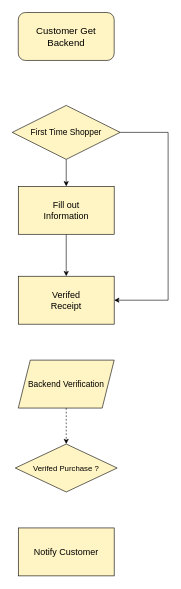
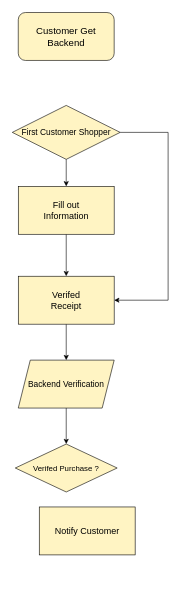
(66, 132) -> (66, 132)
none -> (66, 354)
(66, 424) -> (66, 424)
(66, 552) -> (87, 531)
